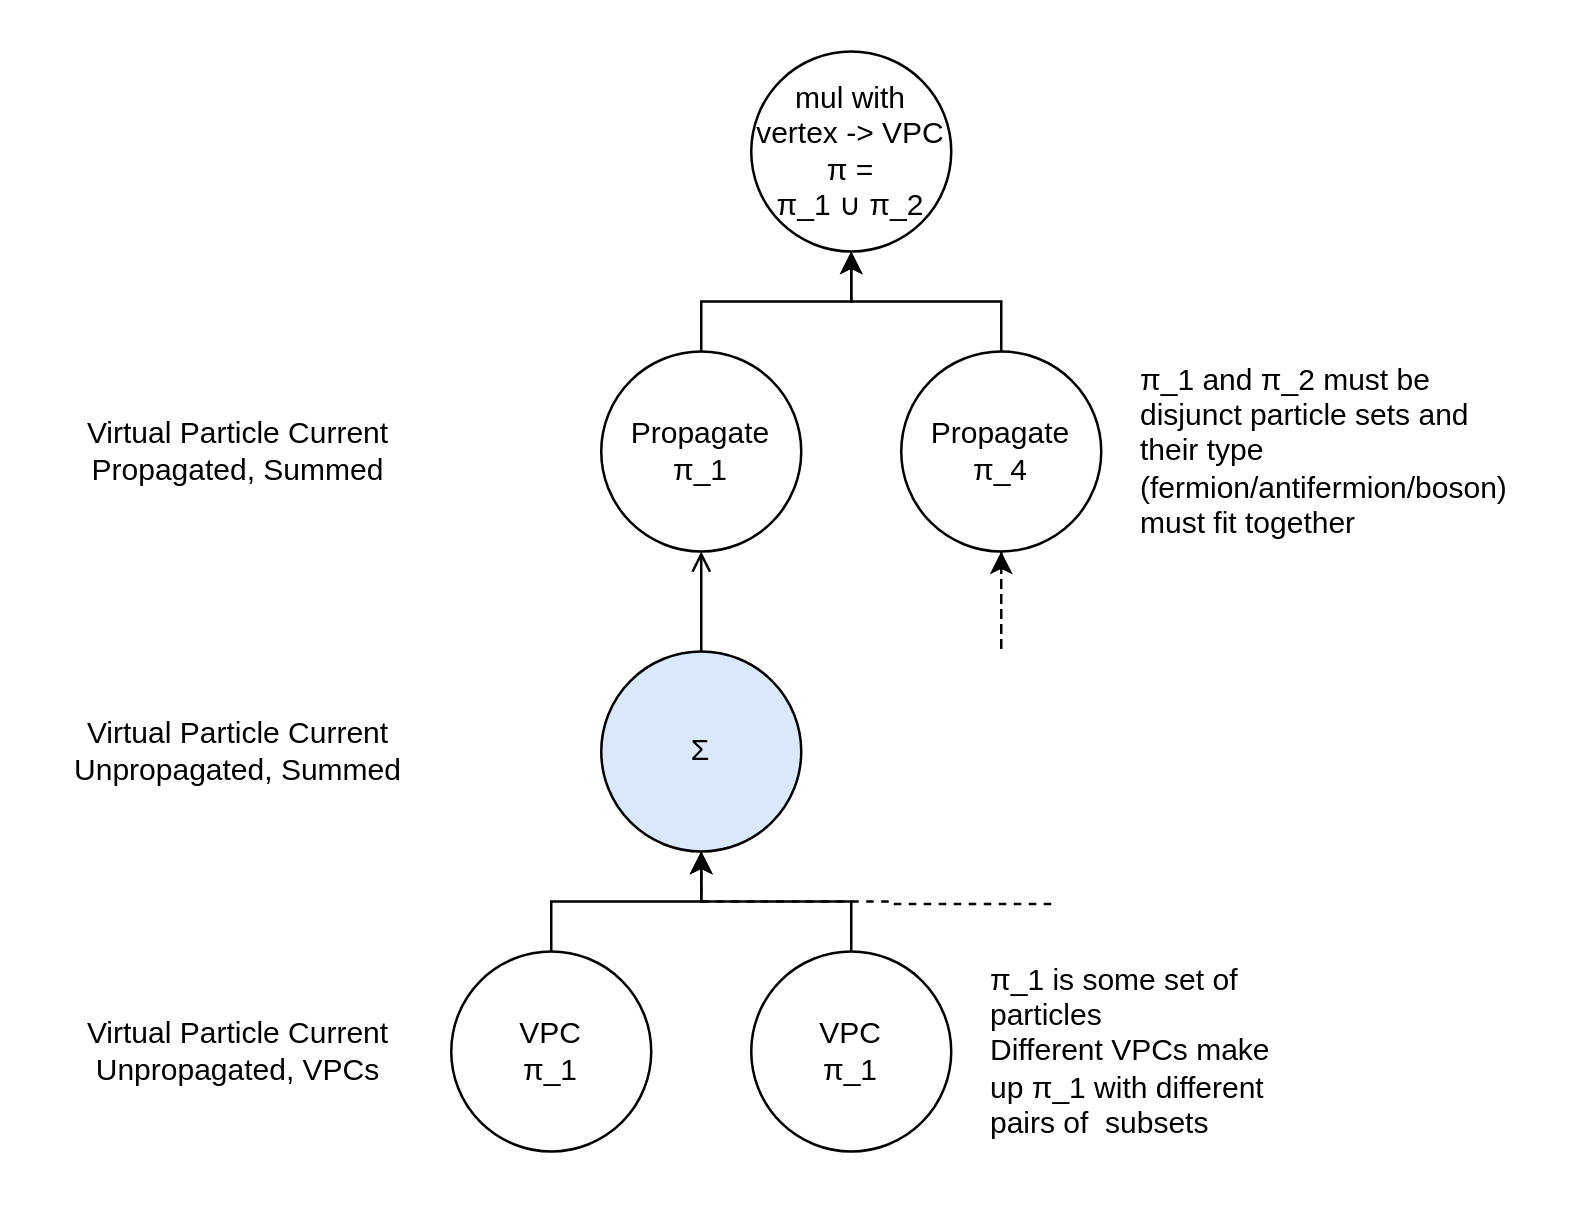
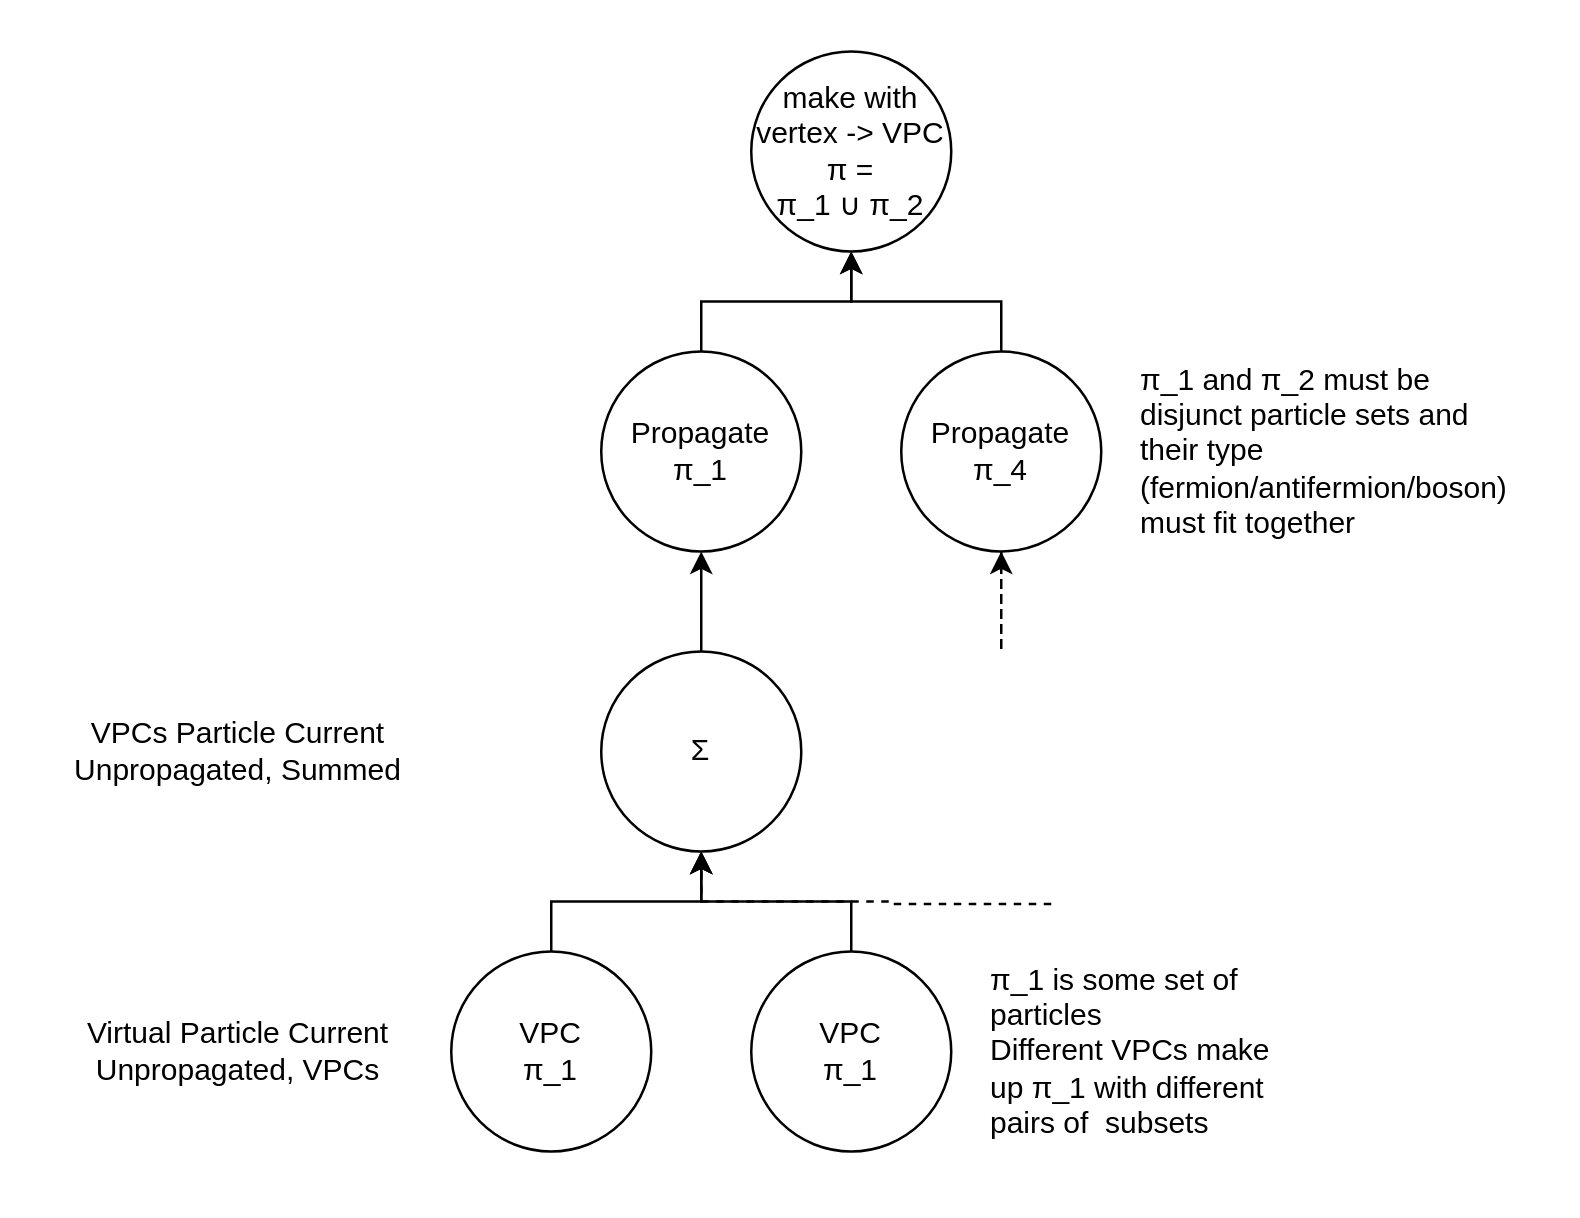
(851, 151) -> (851, 151)
(239, 451) -> none
(701, 565) -> (701, 569)
(239, 751) -> (239, 751)
(701, 751) -> (701, 751)
